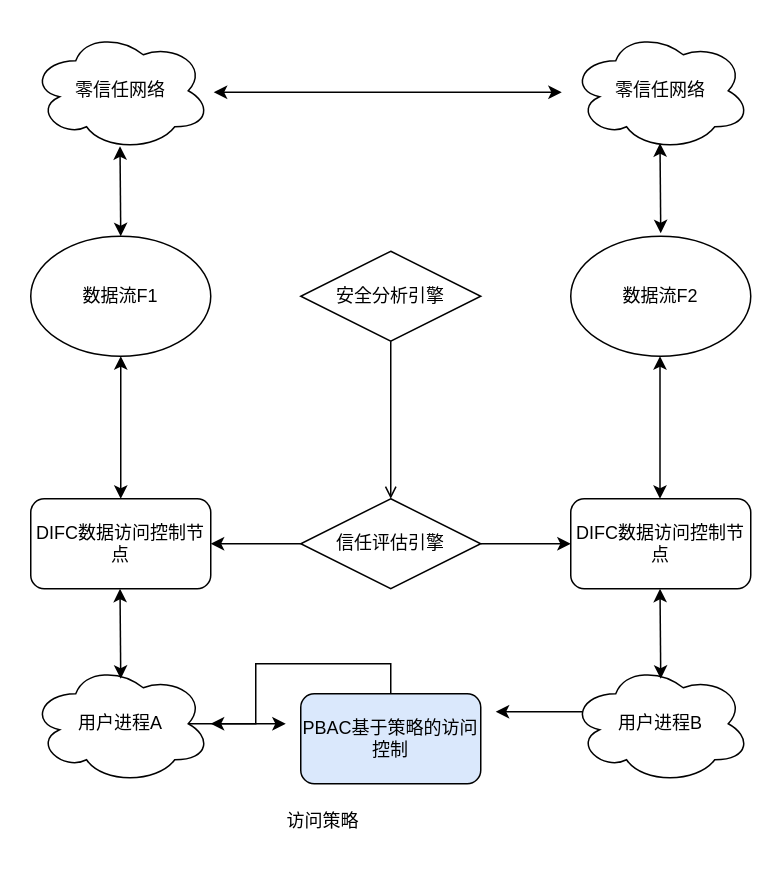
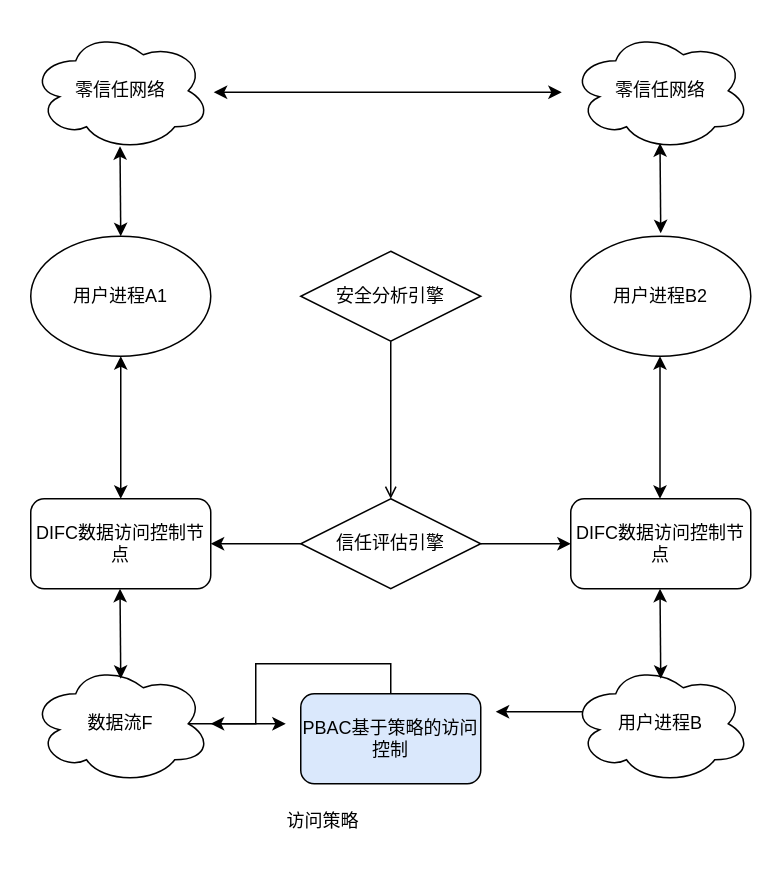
(121, 296) -> (121, 296)
(661, 296) -> (661, 296)
(121, 724) -> (121, 724)
